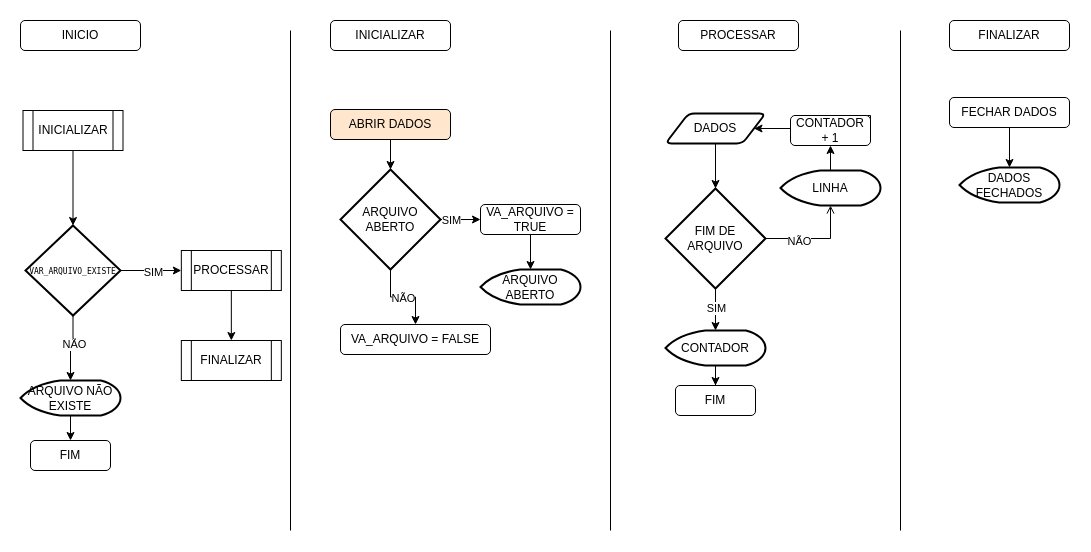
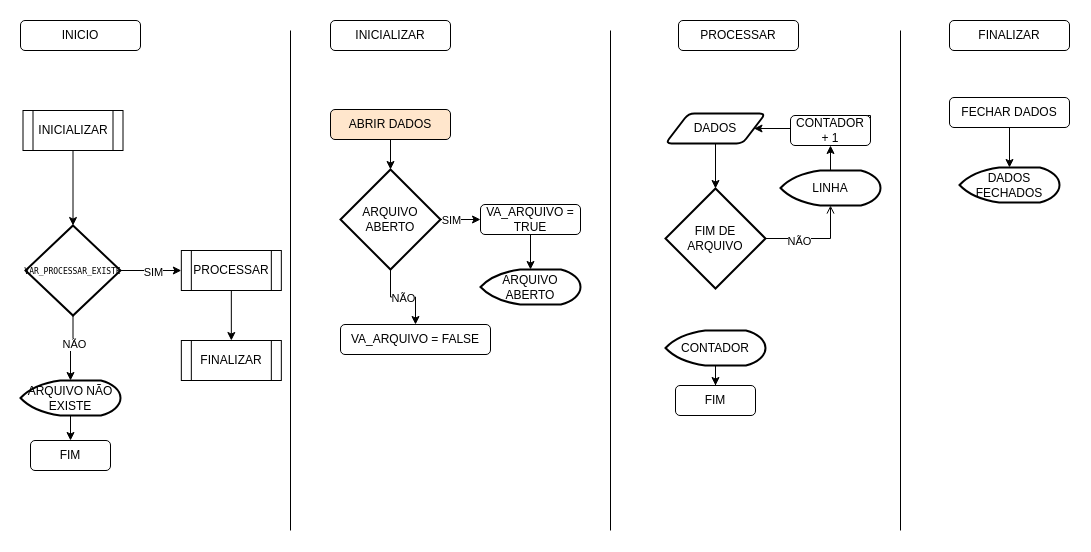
(73, 271) -> (73, 271)
(716, 306) -> none
